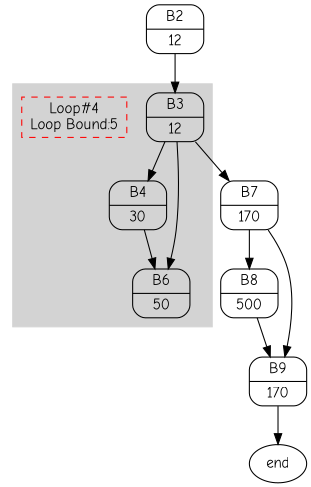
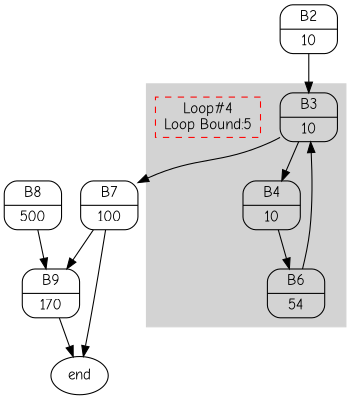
(175, 41) -> (309, 41)
(175, 129) -> (309, 129)
(178, 200) -> (311, 211)
(138, 217) -> (272, 217)
(249, 217) -> (109, 217)
(249, 244) -> (96, 288)
(161, 305) -> (296, 305)
